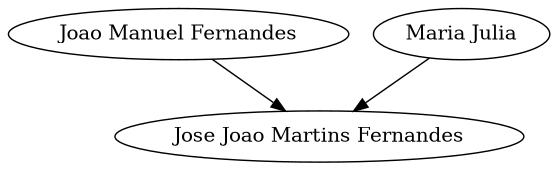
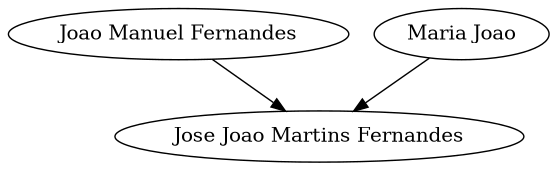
(462, 34) -> (462, 34)
